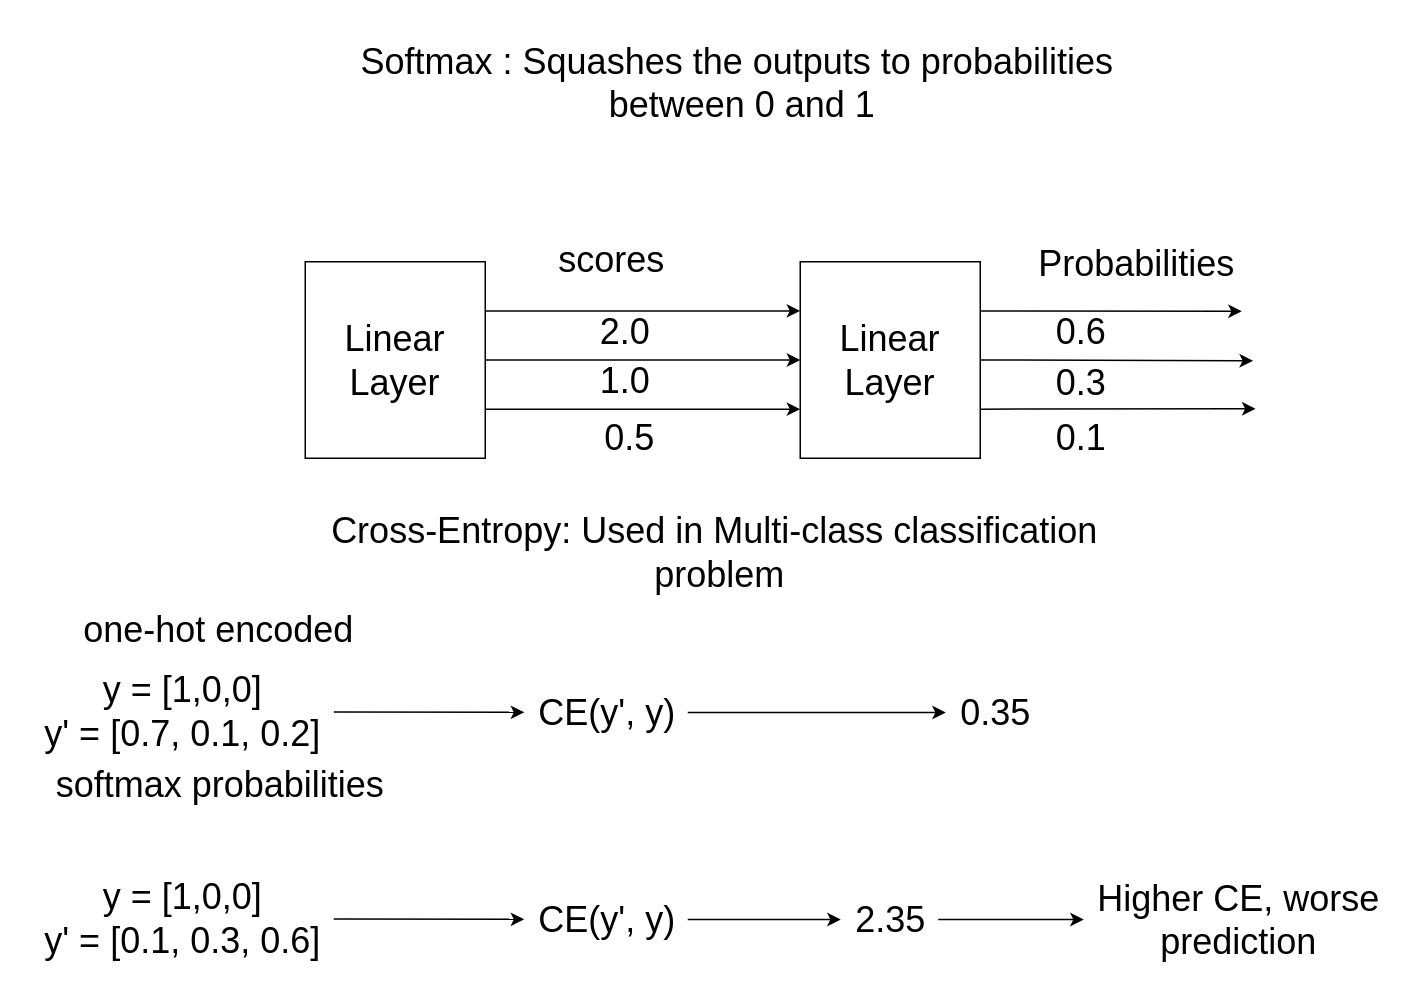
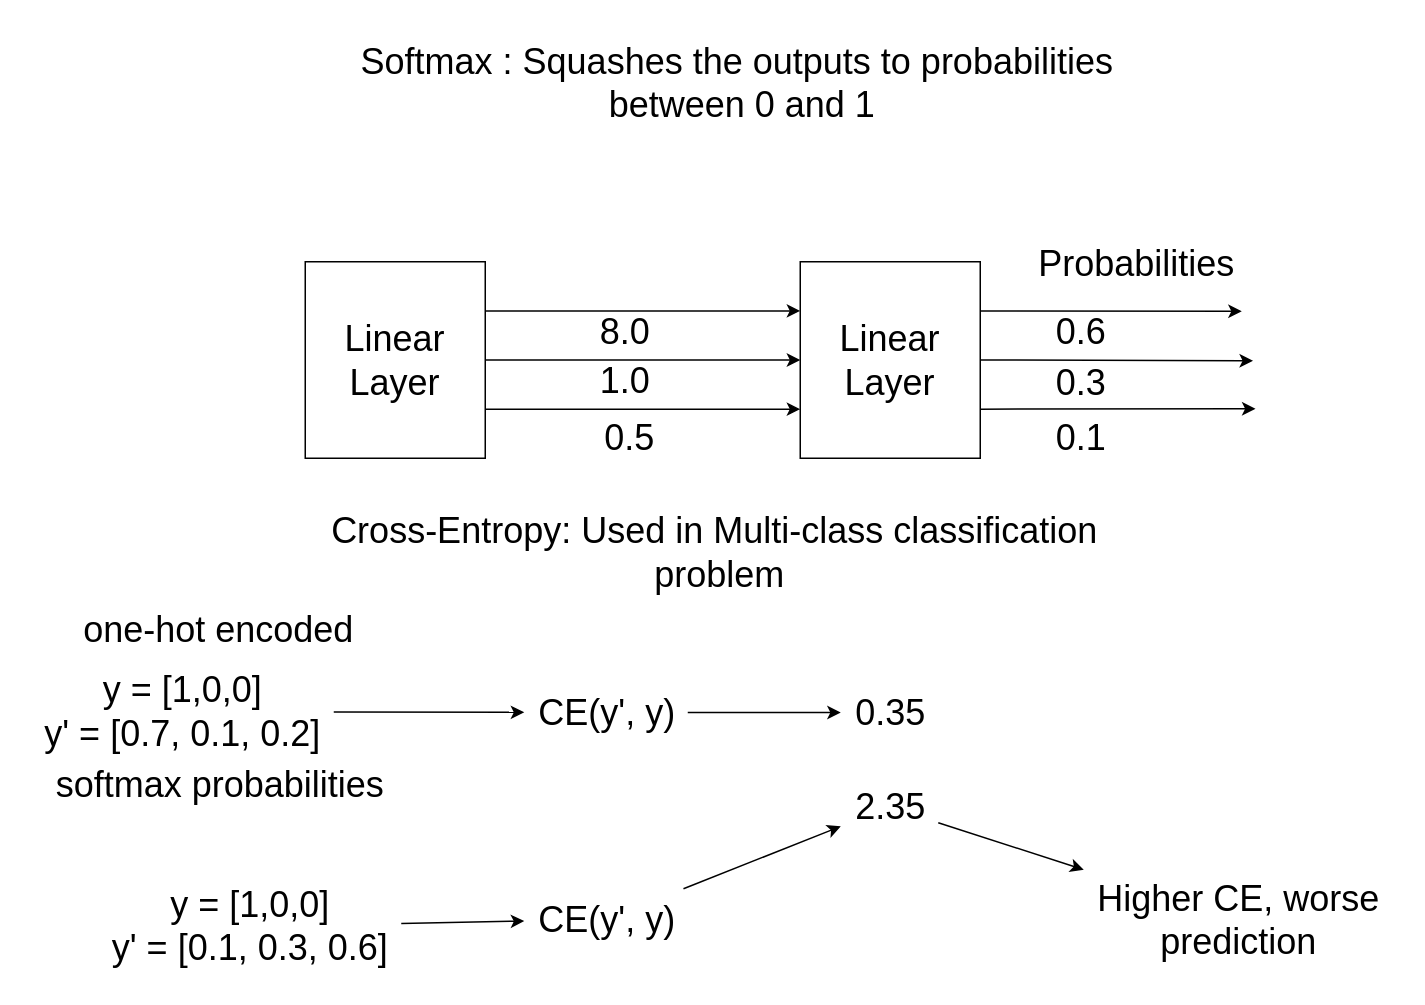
(611, 260) -> none
(626, 332) -> (626, 332)
(995, 713) -> (890, 713)
(182, 919) -> (250, 926)
(890, 920) -> (890, 807)
